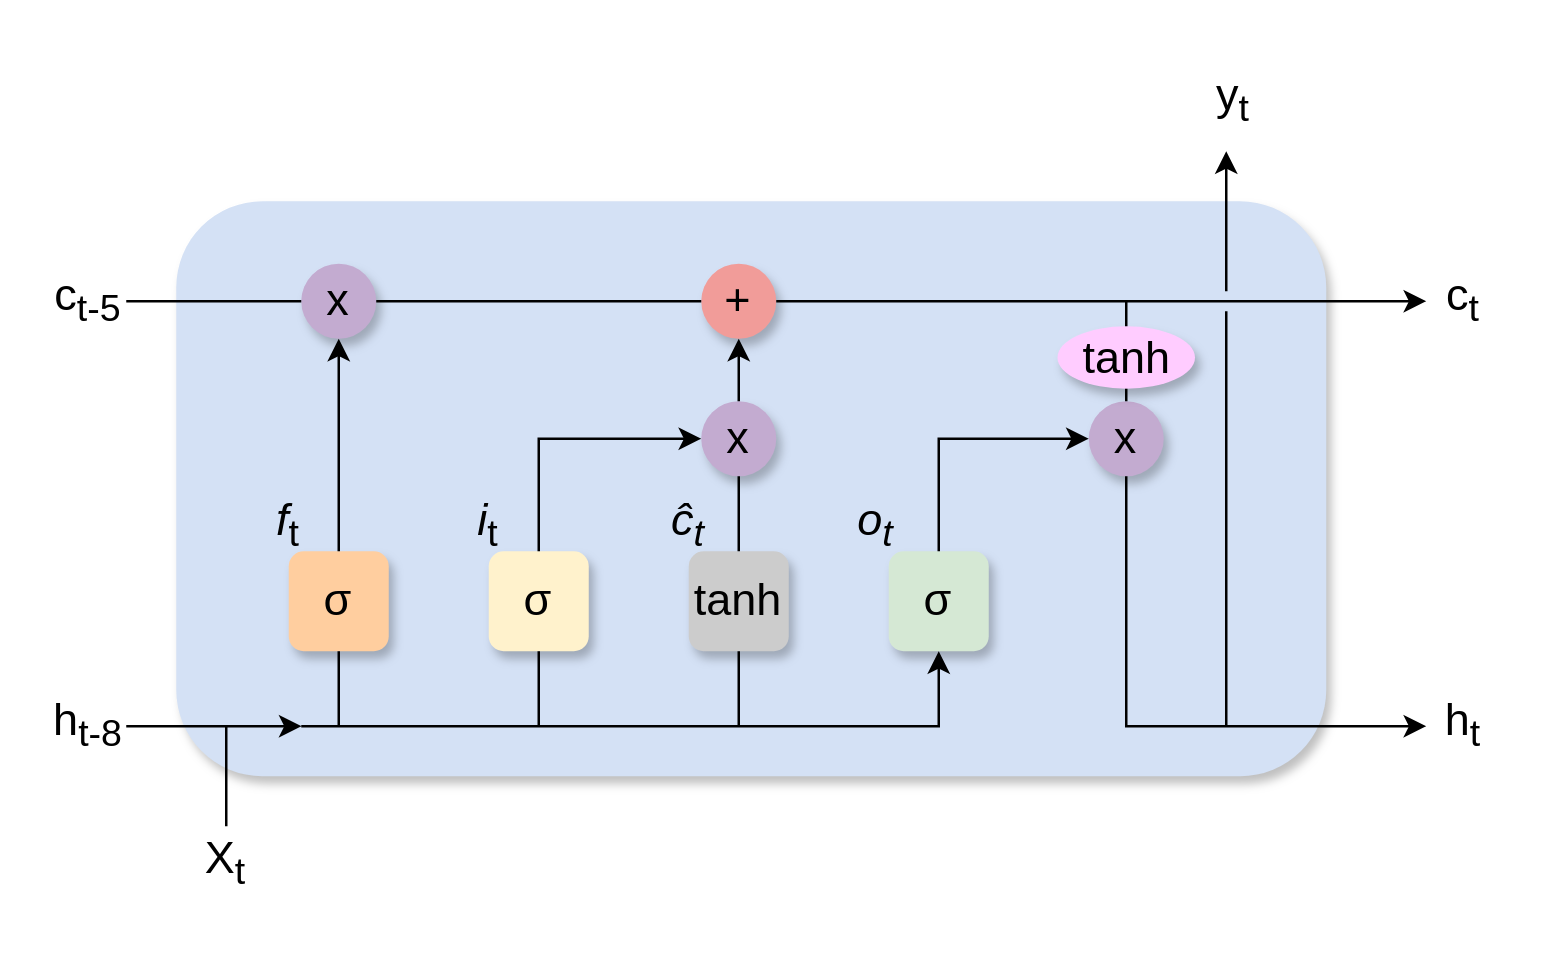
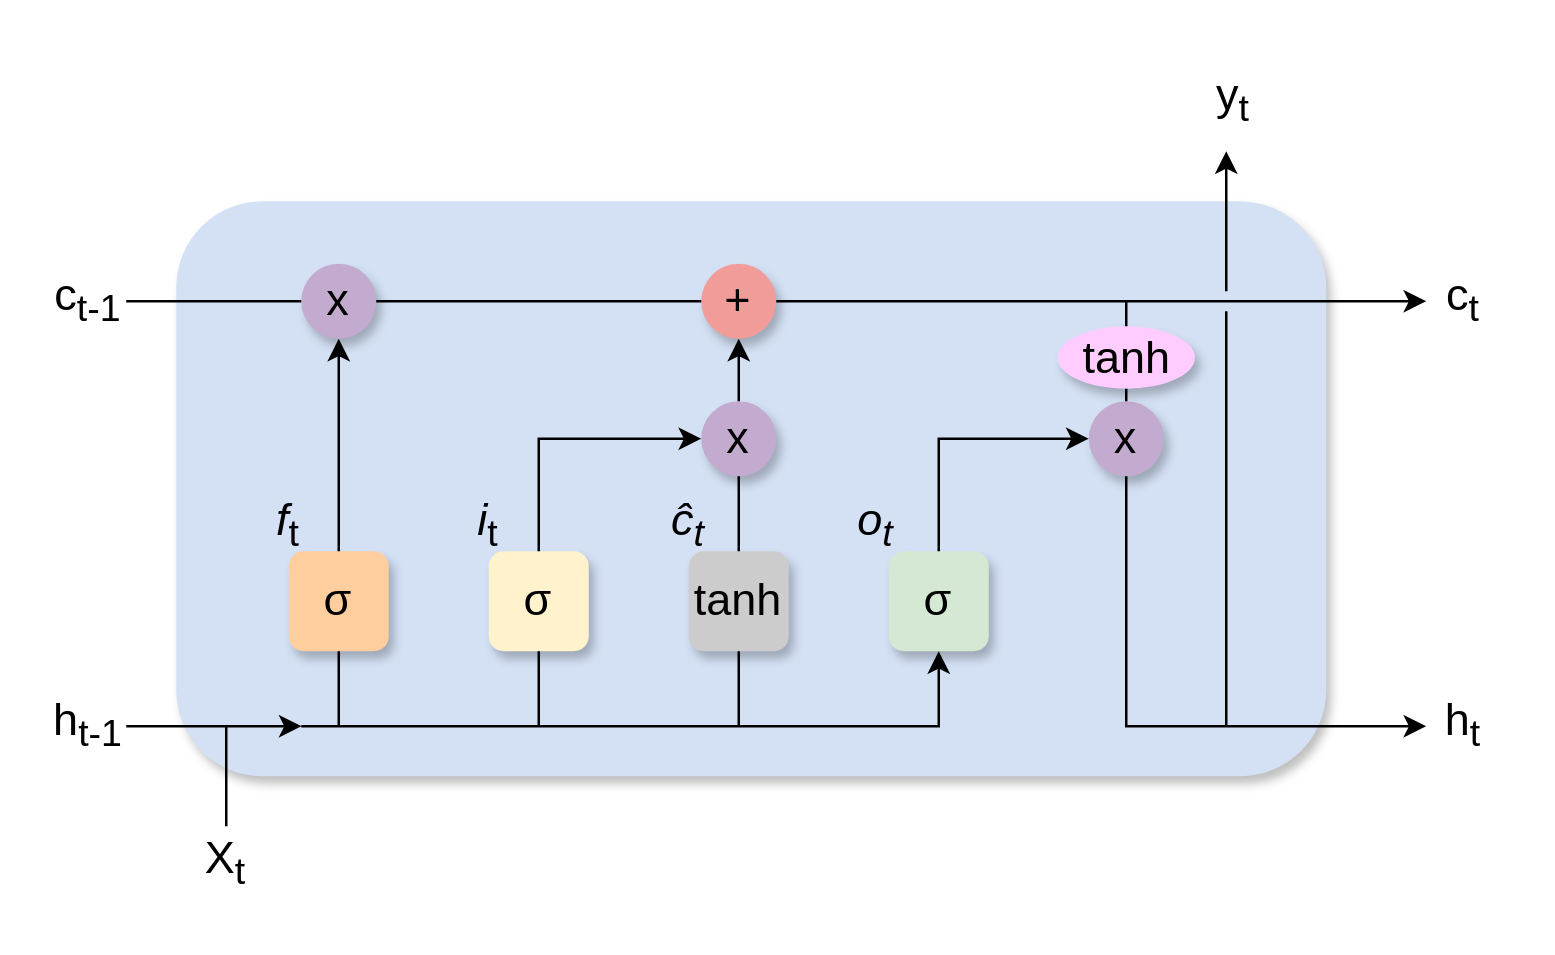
(89, 301) -> (89, 301)
(89, 726) -> (89, 726)
